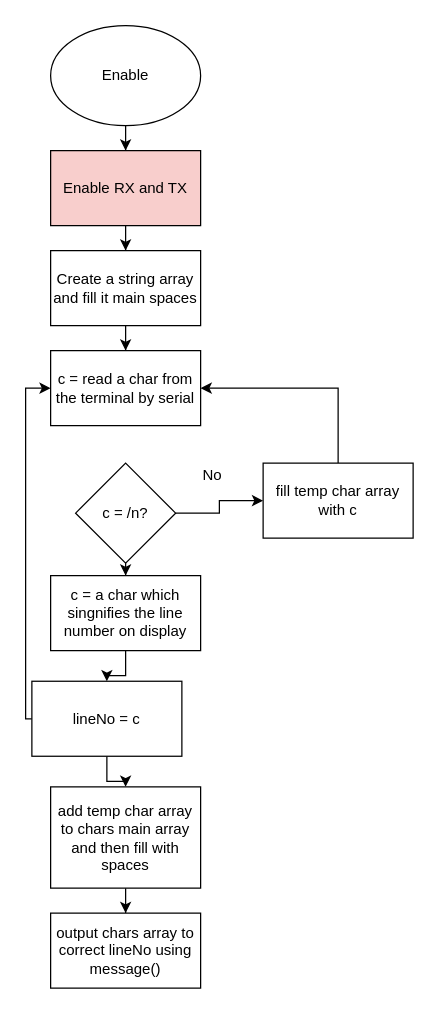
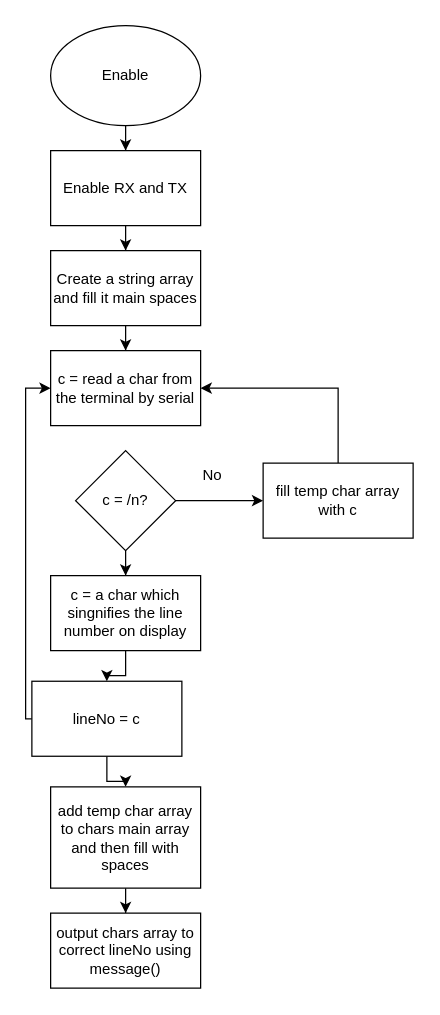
(126, 188) -> (126, 188)
(126, 513) -> (126, 501)
